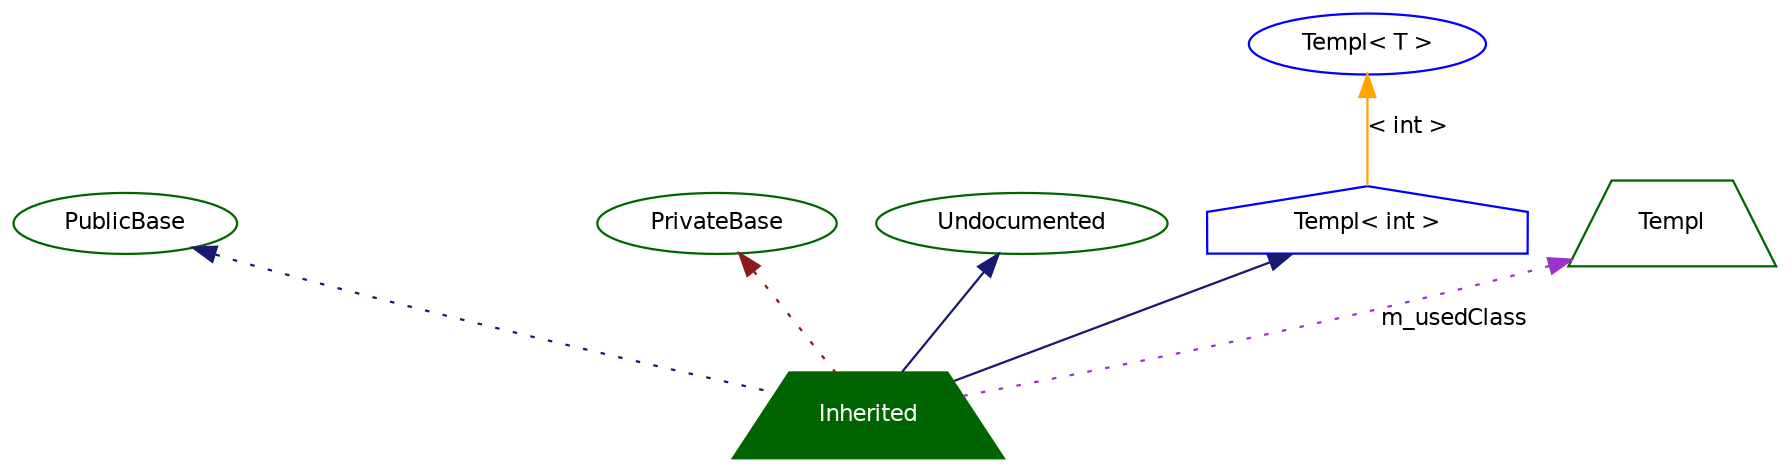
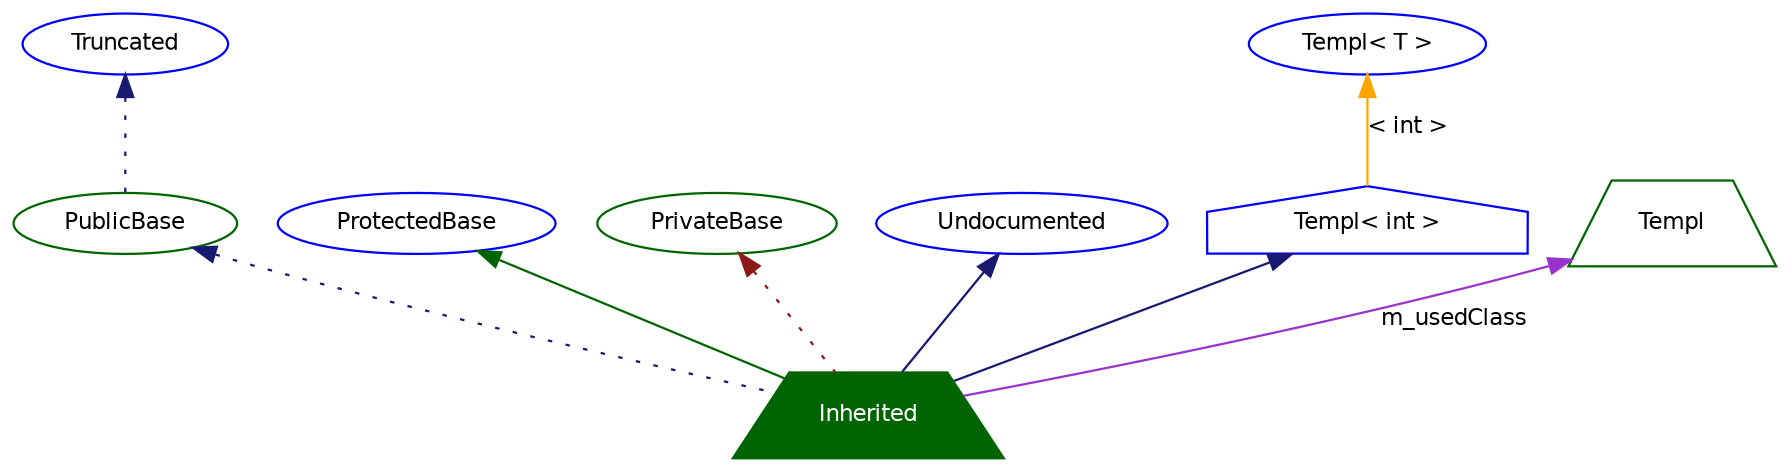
none -> (125, 44)
none -> (417, 223)
(1022, 223) -> (1022, 223)
(1258, 336) -> (1258, 336)
